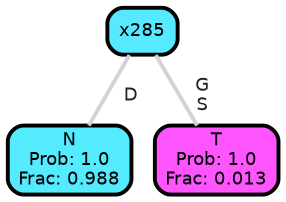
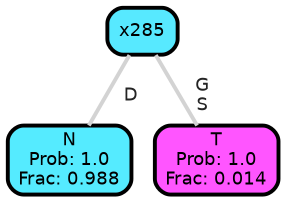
(217, 160) -> (217, 160)
